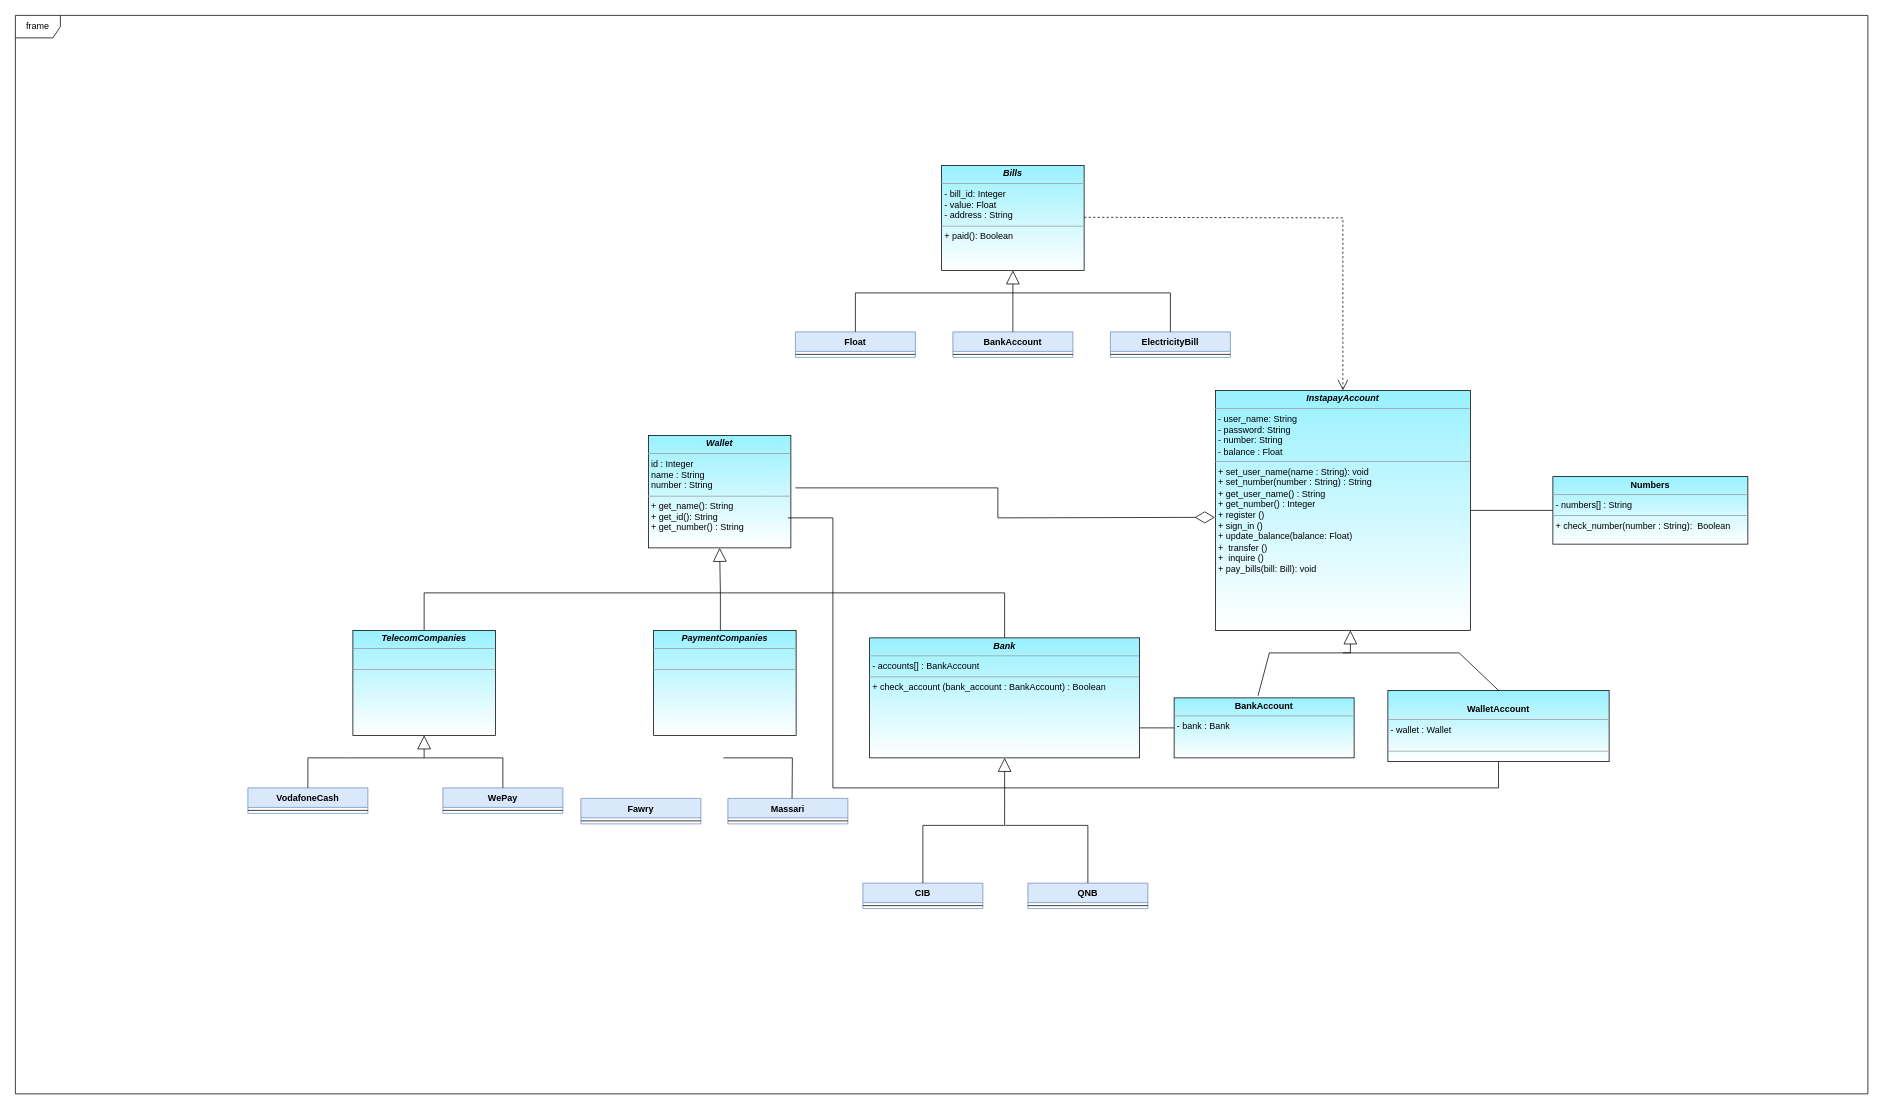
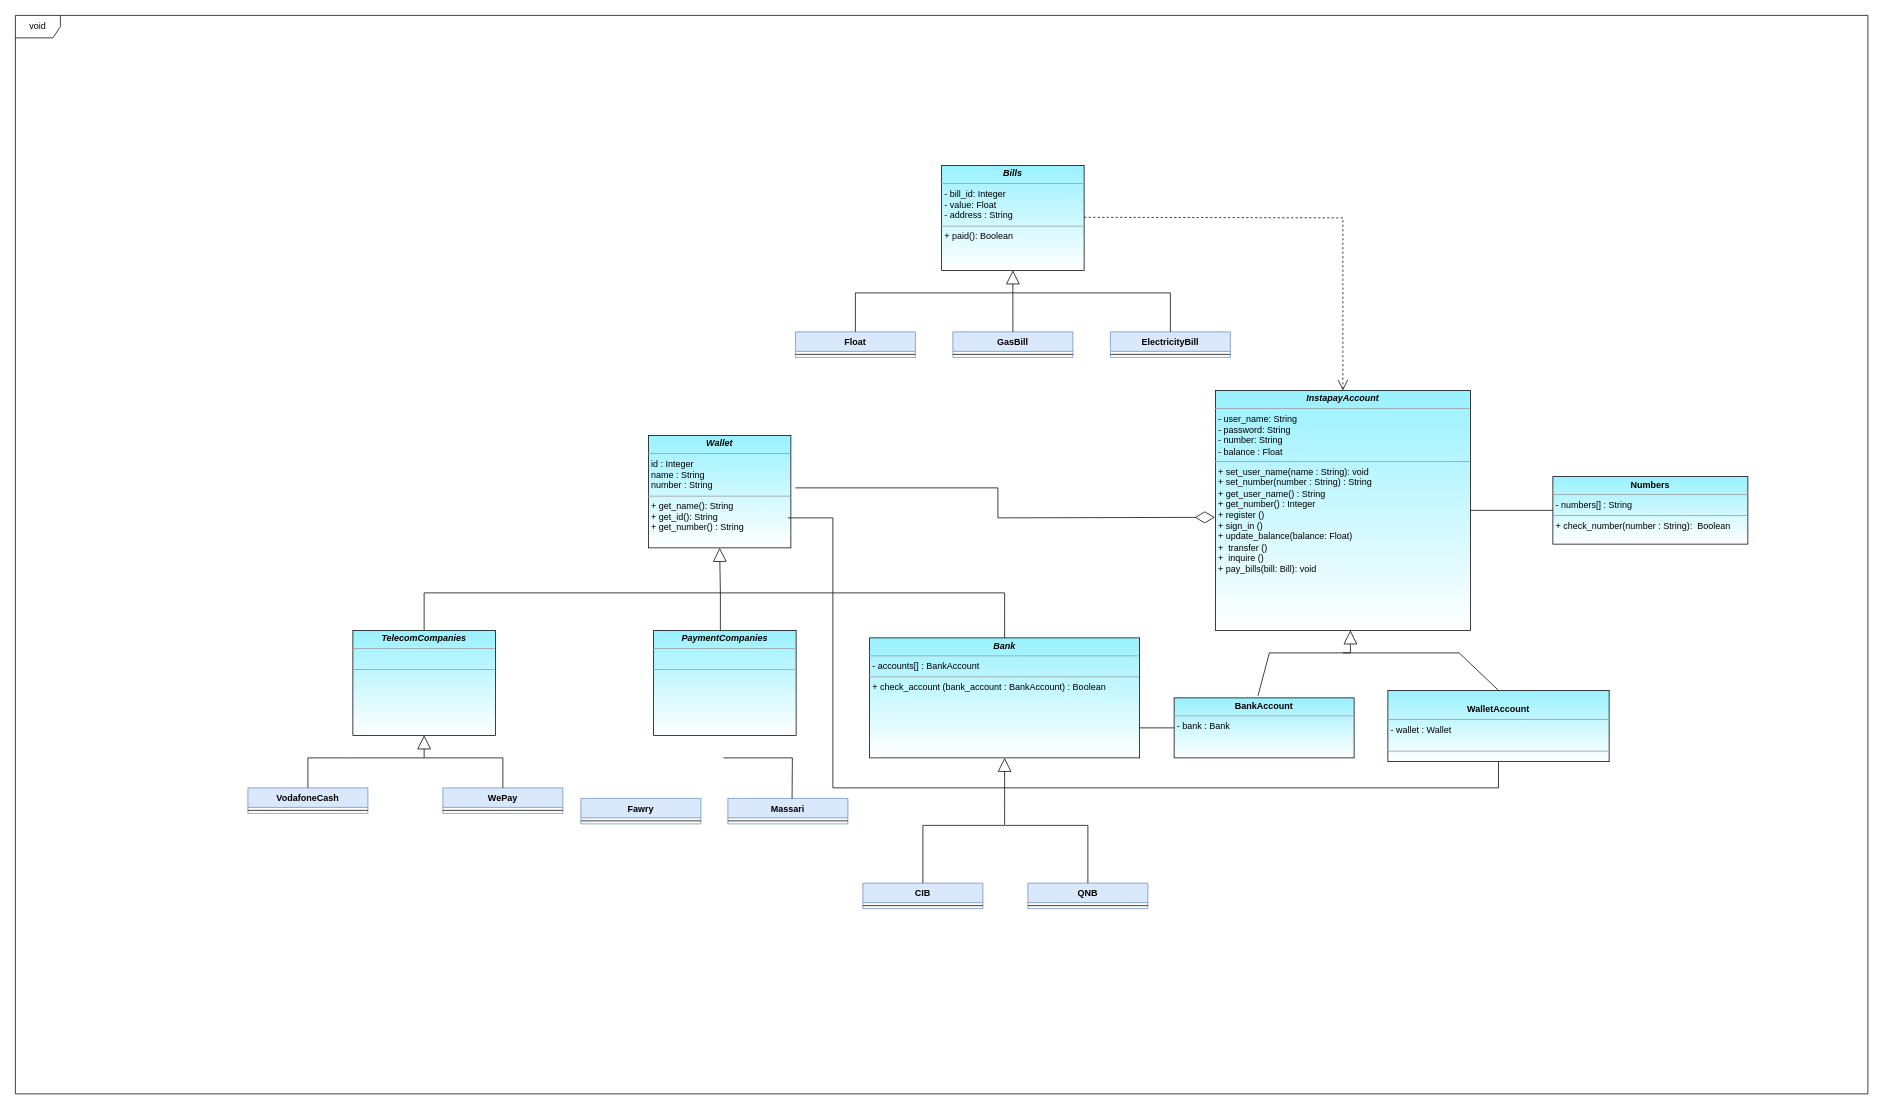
(38, 27) -> (38, 27)
(1013, 343) -> (1013, 343)
